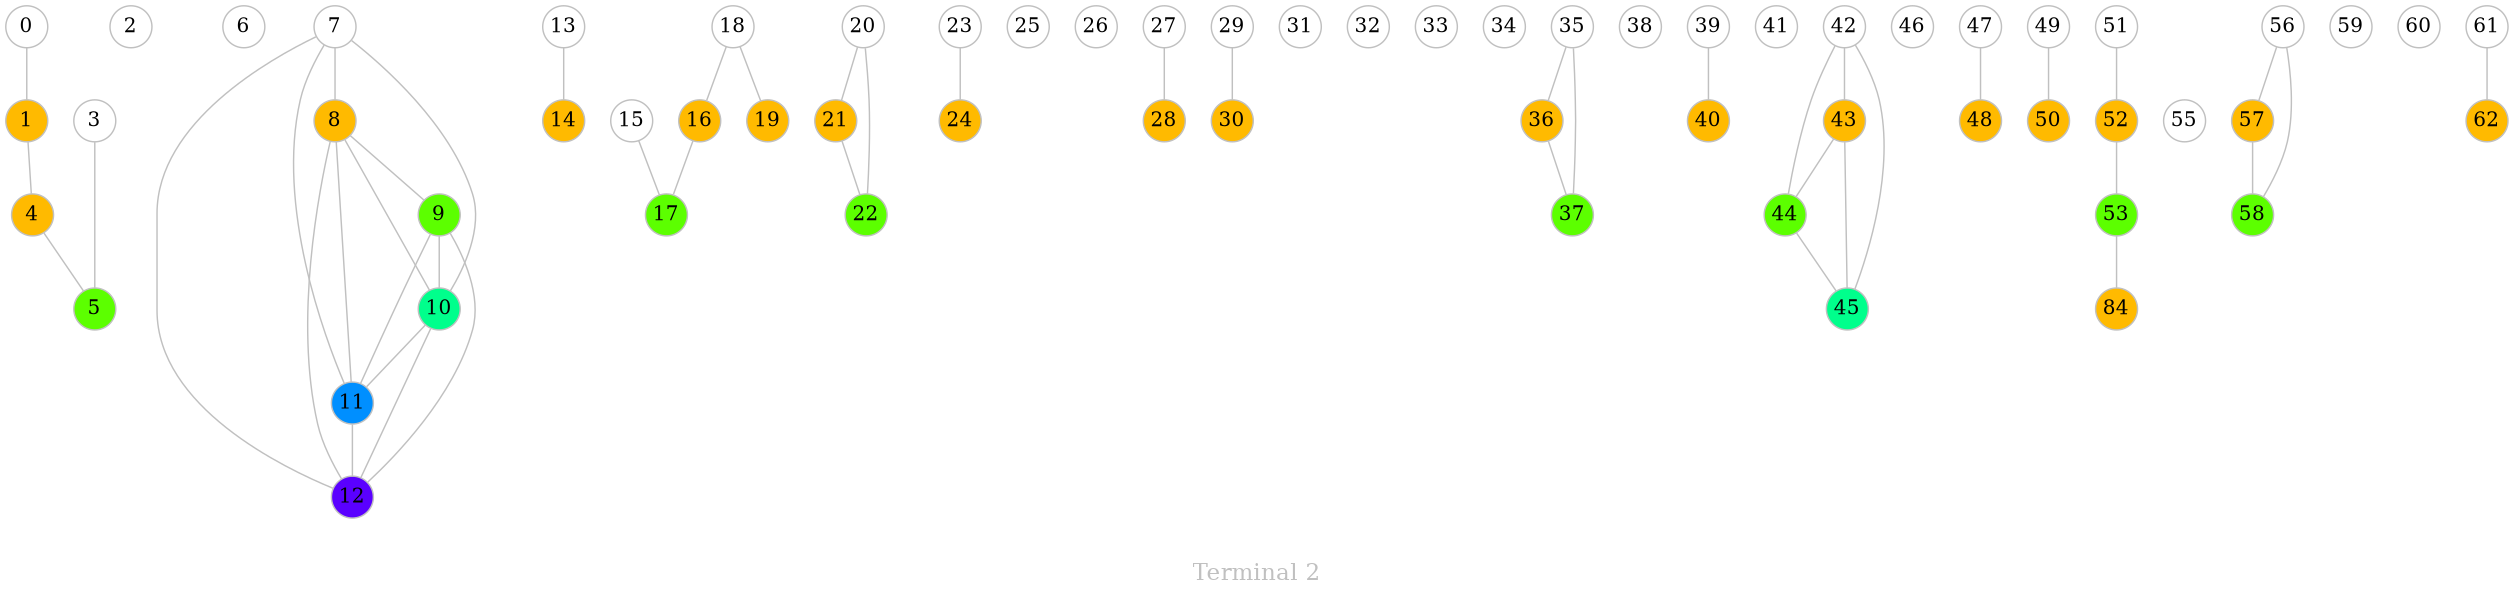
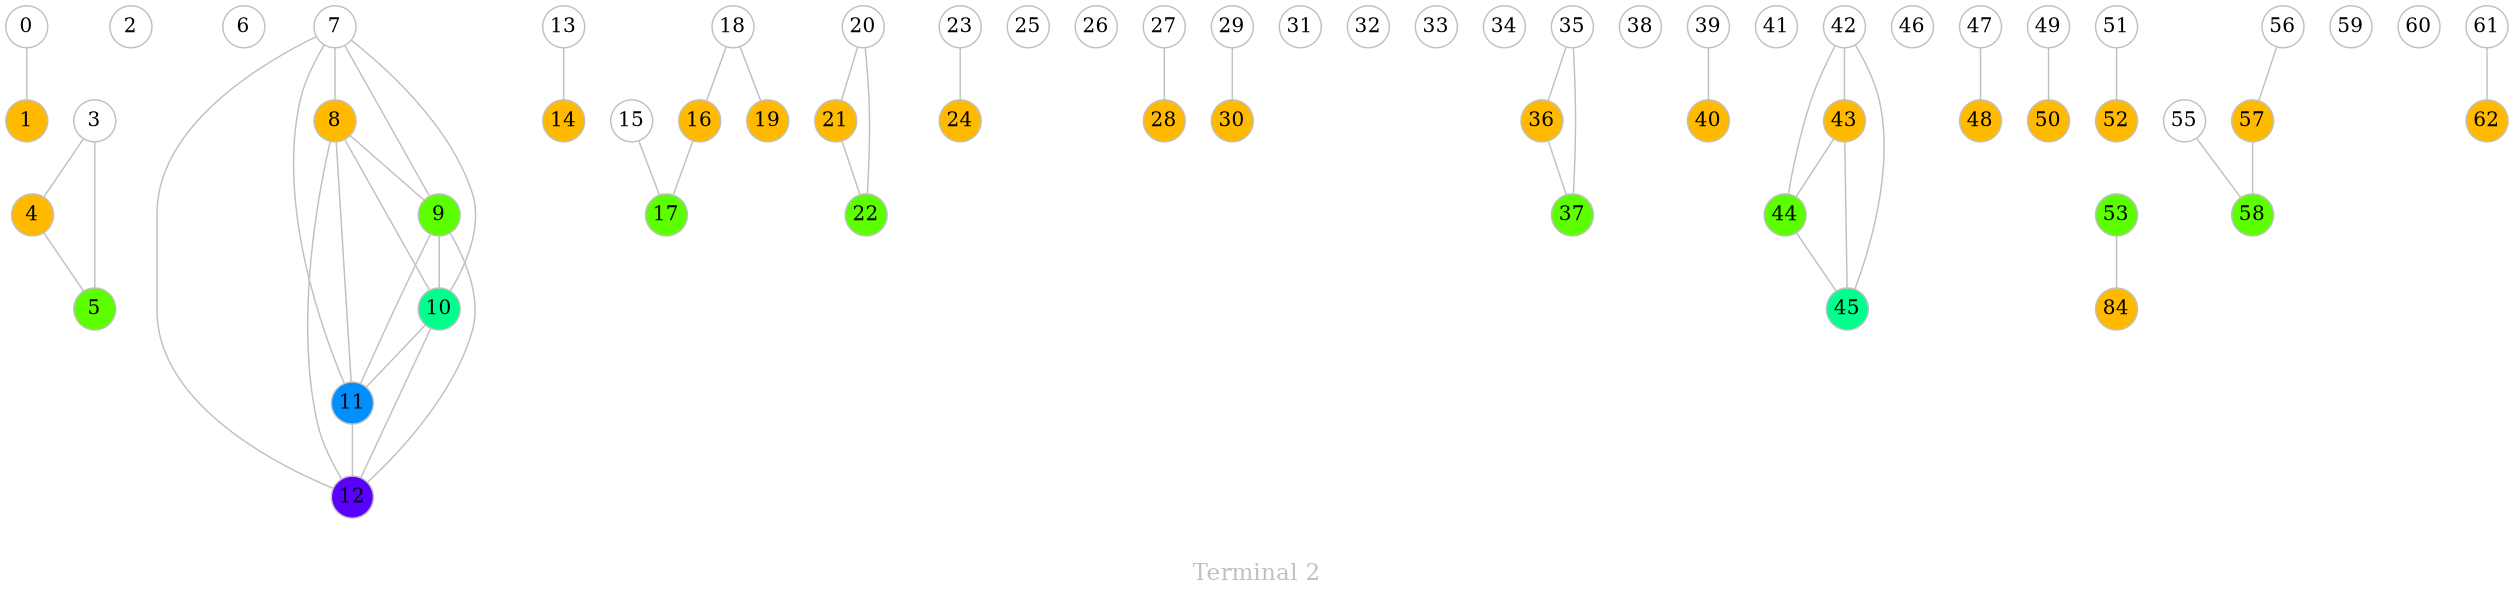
none -> (387, 121)
(2290, 125) -> (2218, 168)
(30, 168) -> (64, 168)
(2117, 168) -> none
